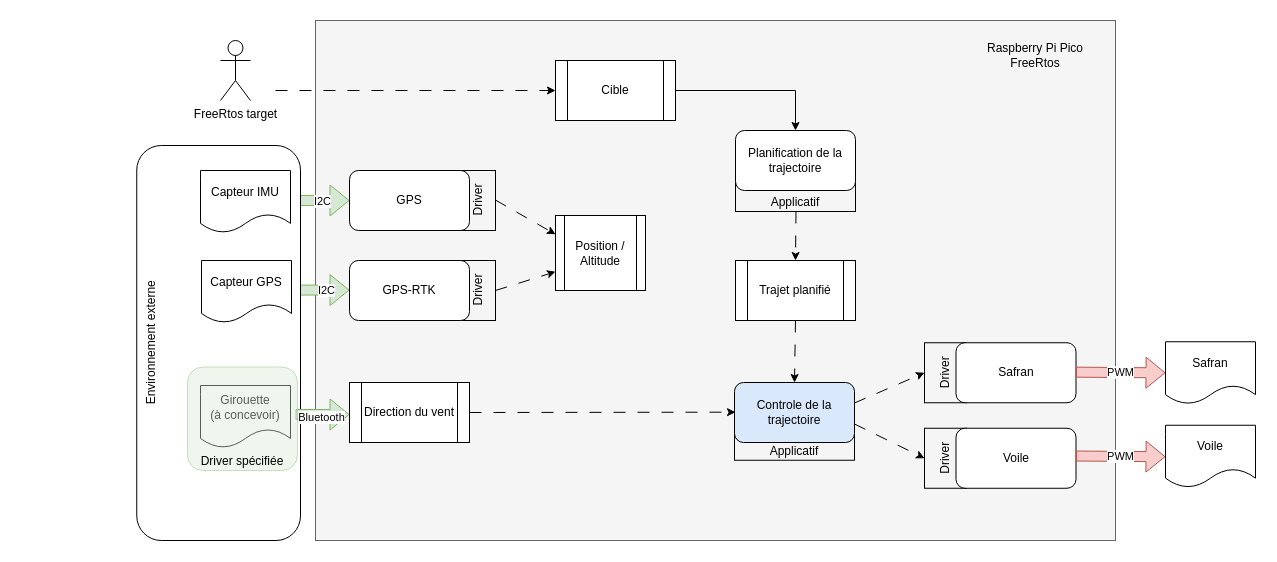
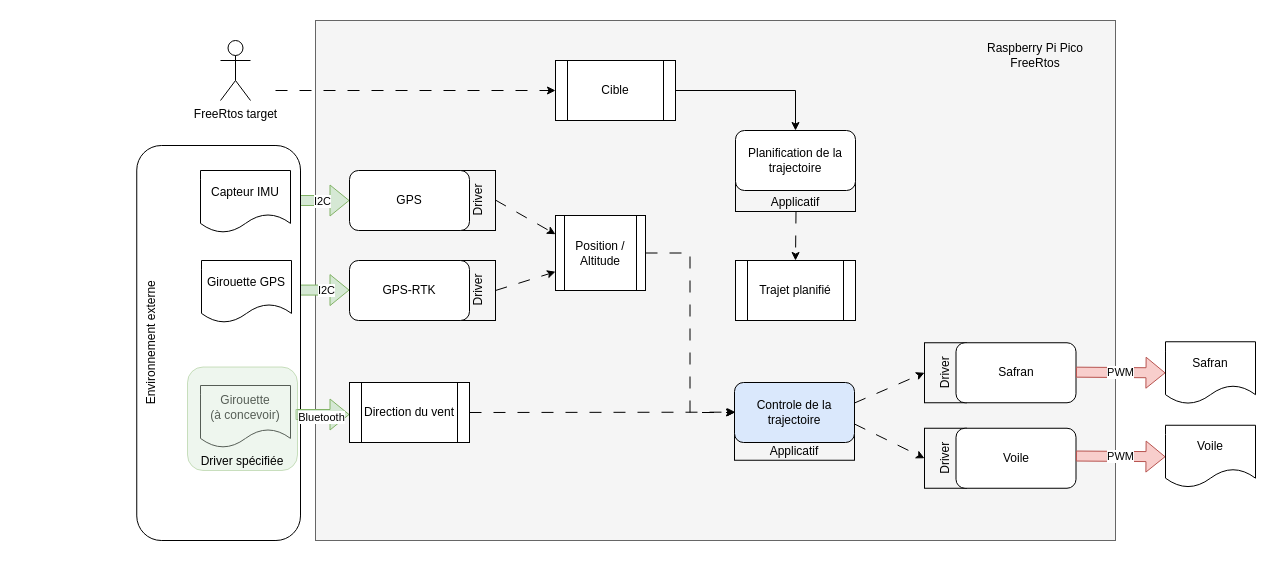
none -> (675, 253)
(247, 283) -> (247, 283)
(795, 350) -> none
